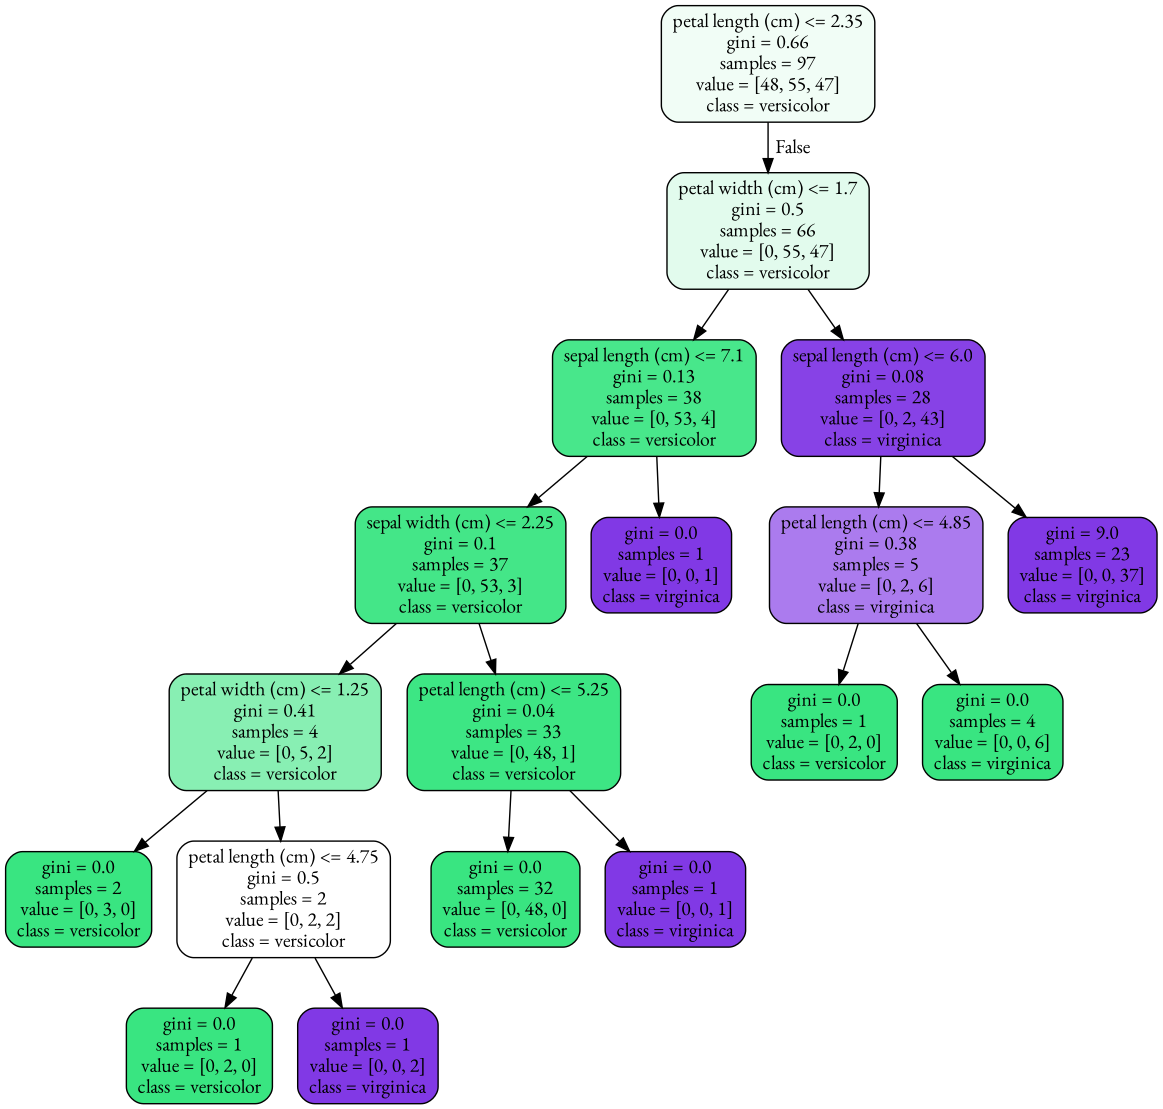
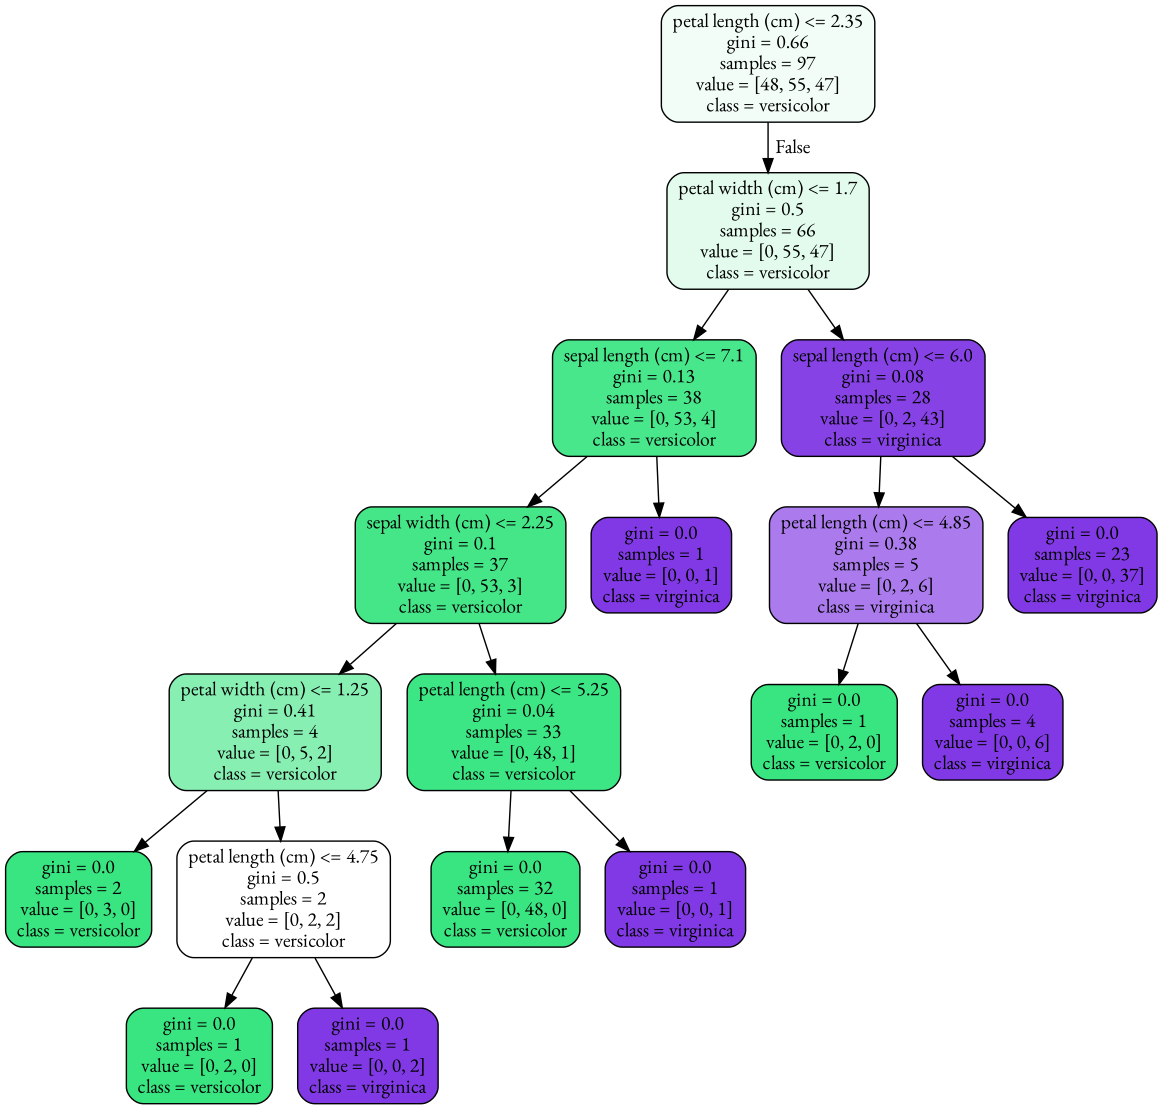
(1083, 565) -> (1083, 565)
(993, 732) -> (993, 732)
